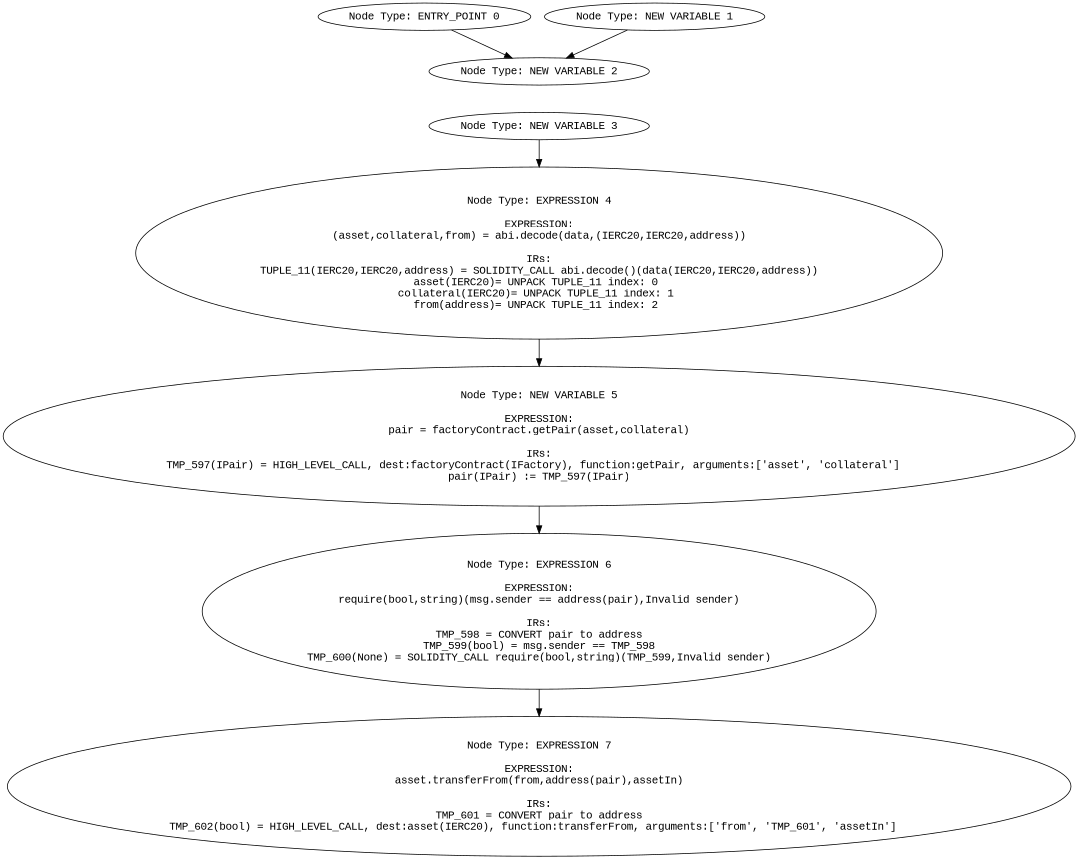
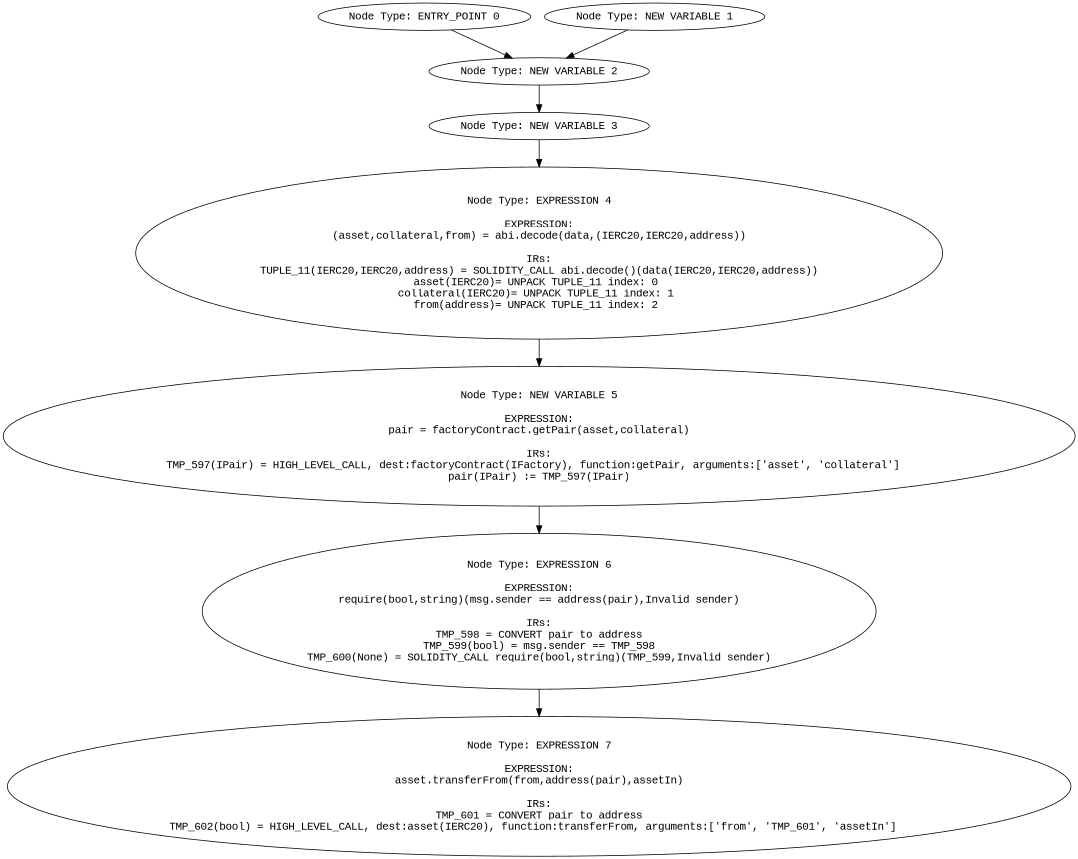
none -> (539, 95)
